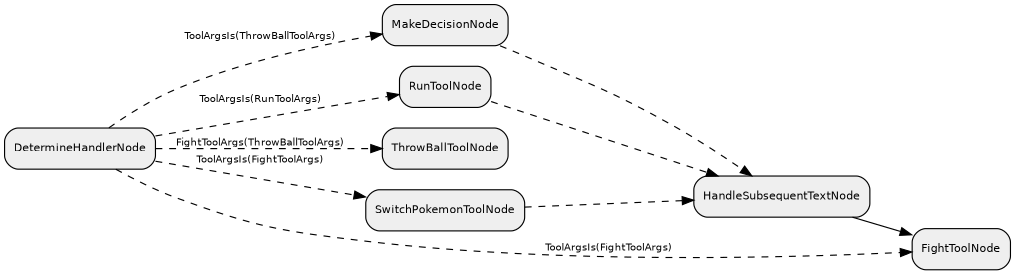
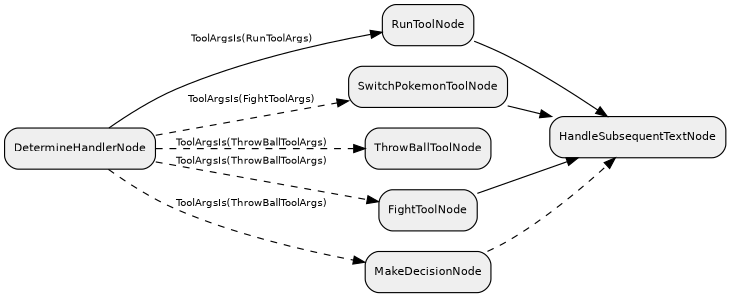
(271, 116) -> (235, 68)
(599, 137) -> (538, 72)
(261, 143) -> (252, 143)
(603, 204) -> (524, 110)
(877, 224) -> (522, 178)
(609, 248) -> (252, 161)
